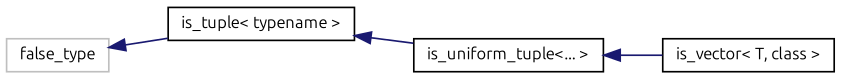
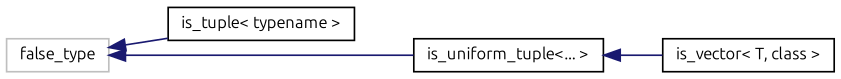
(392, 40) -> (270, 55)
